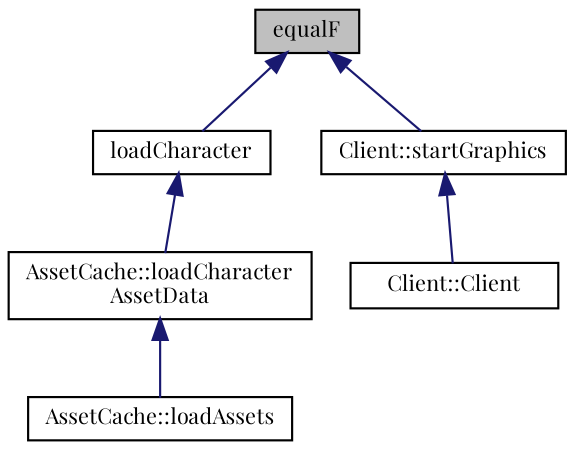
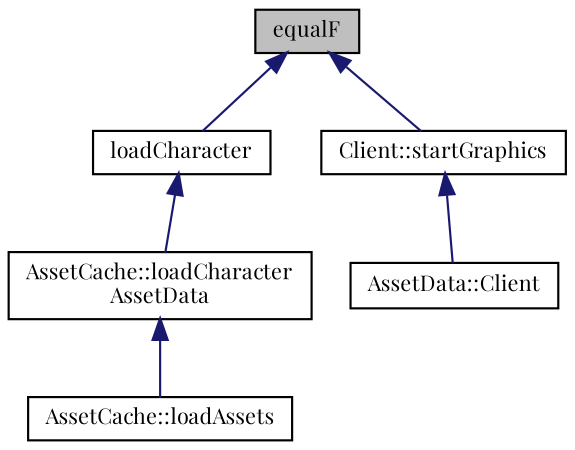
(454, 286) -> (454, 286)
